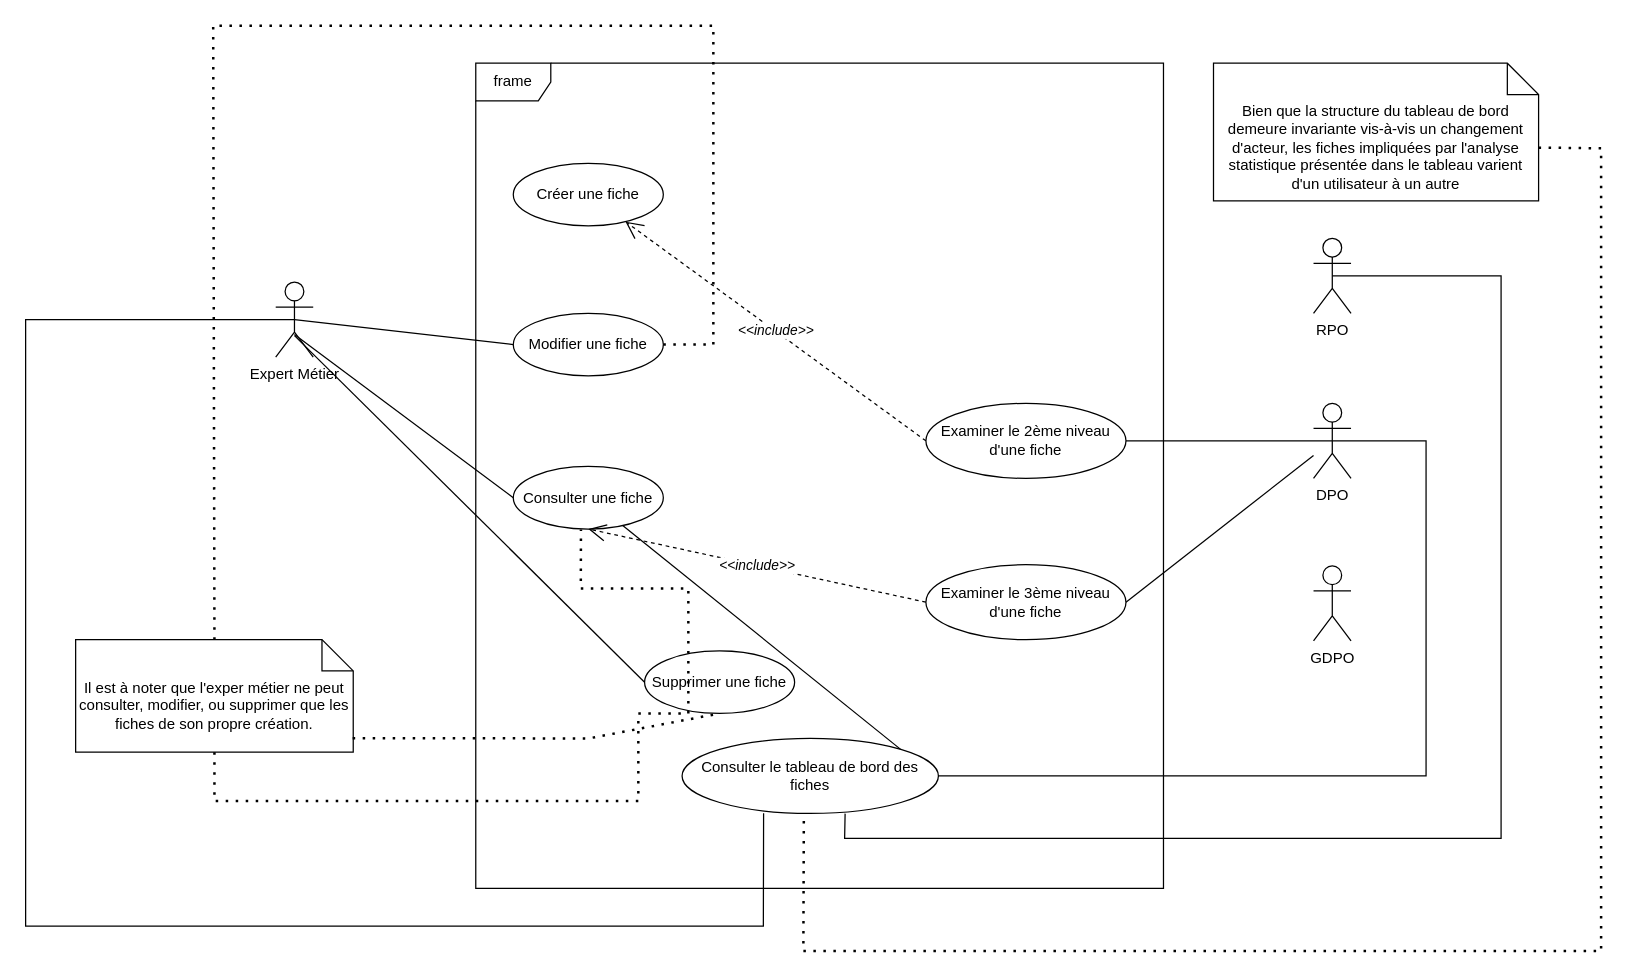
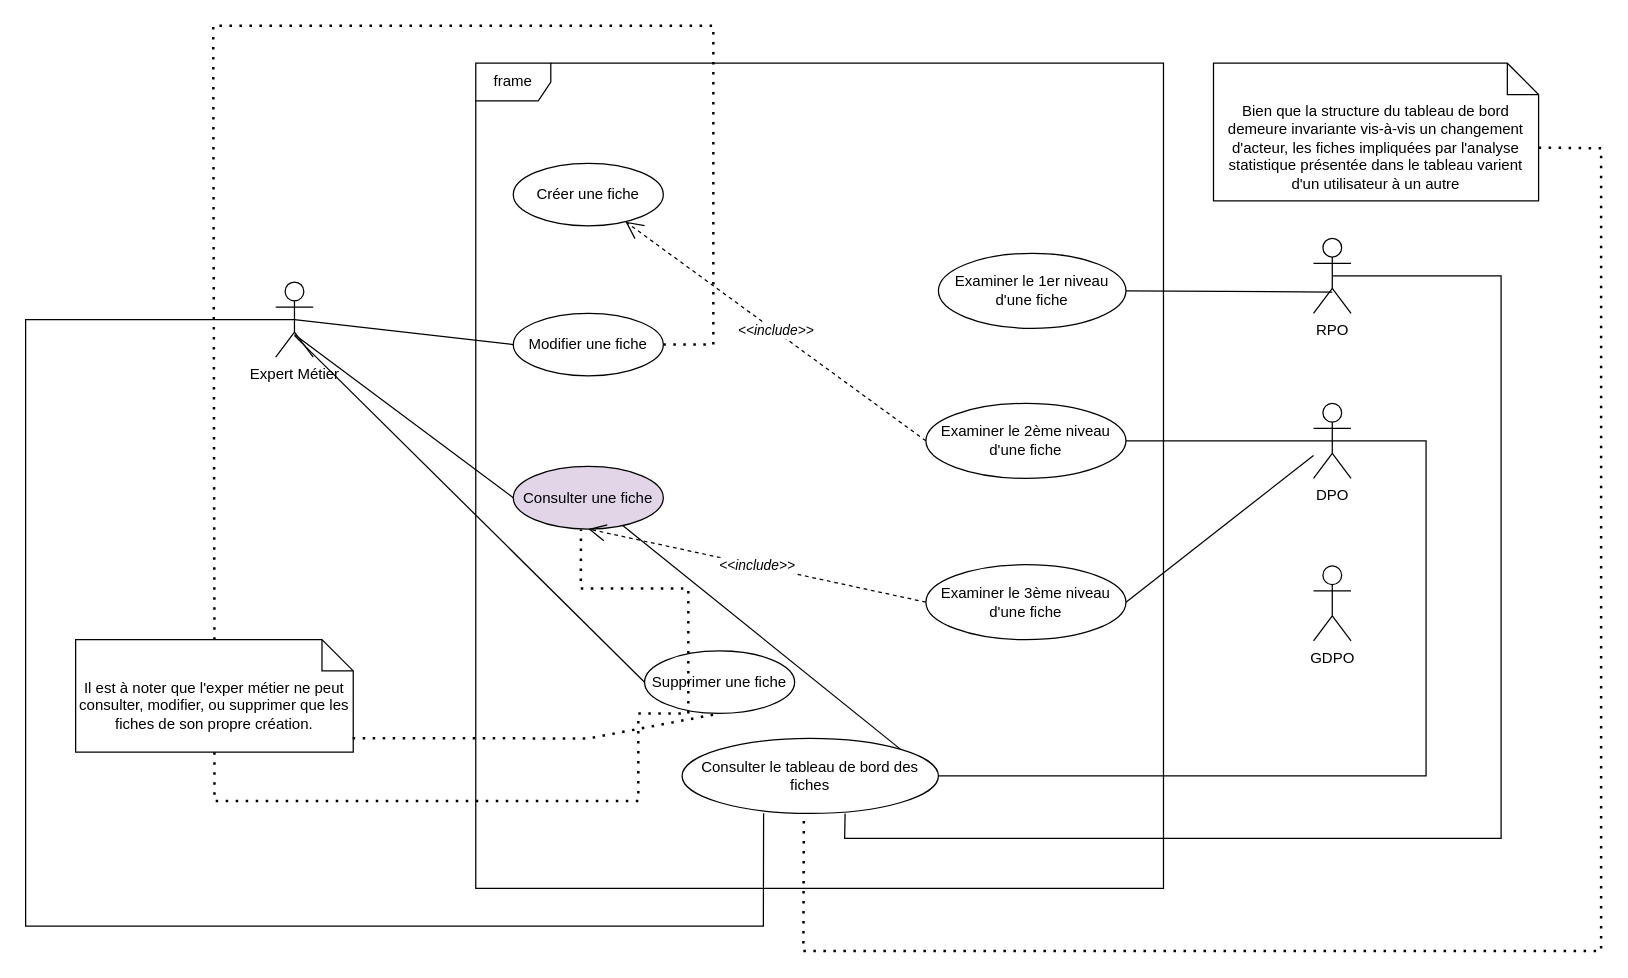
none -> (1032, 291)
none -> (1225, 291)
(588, 498) -> (588, 498)
